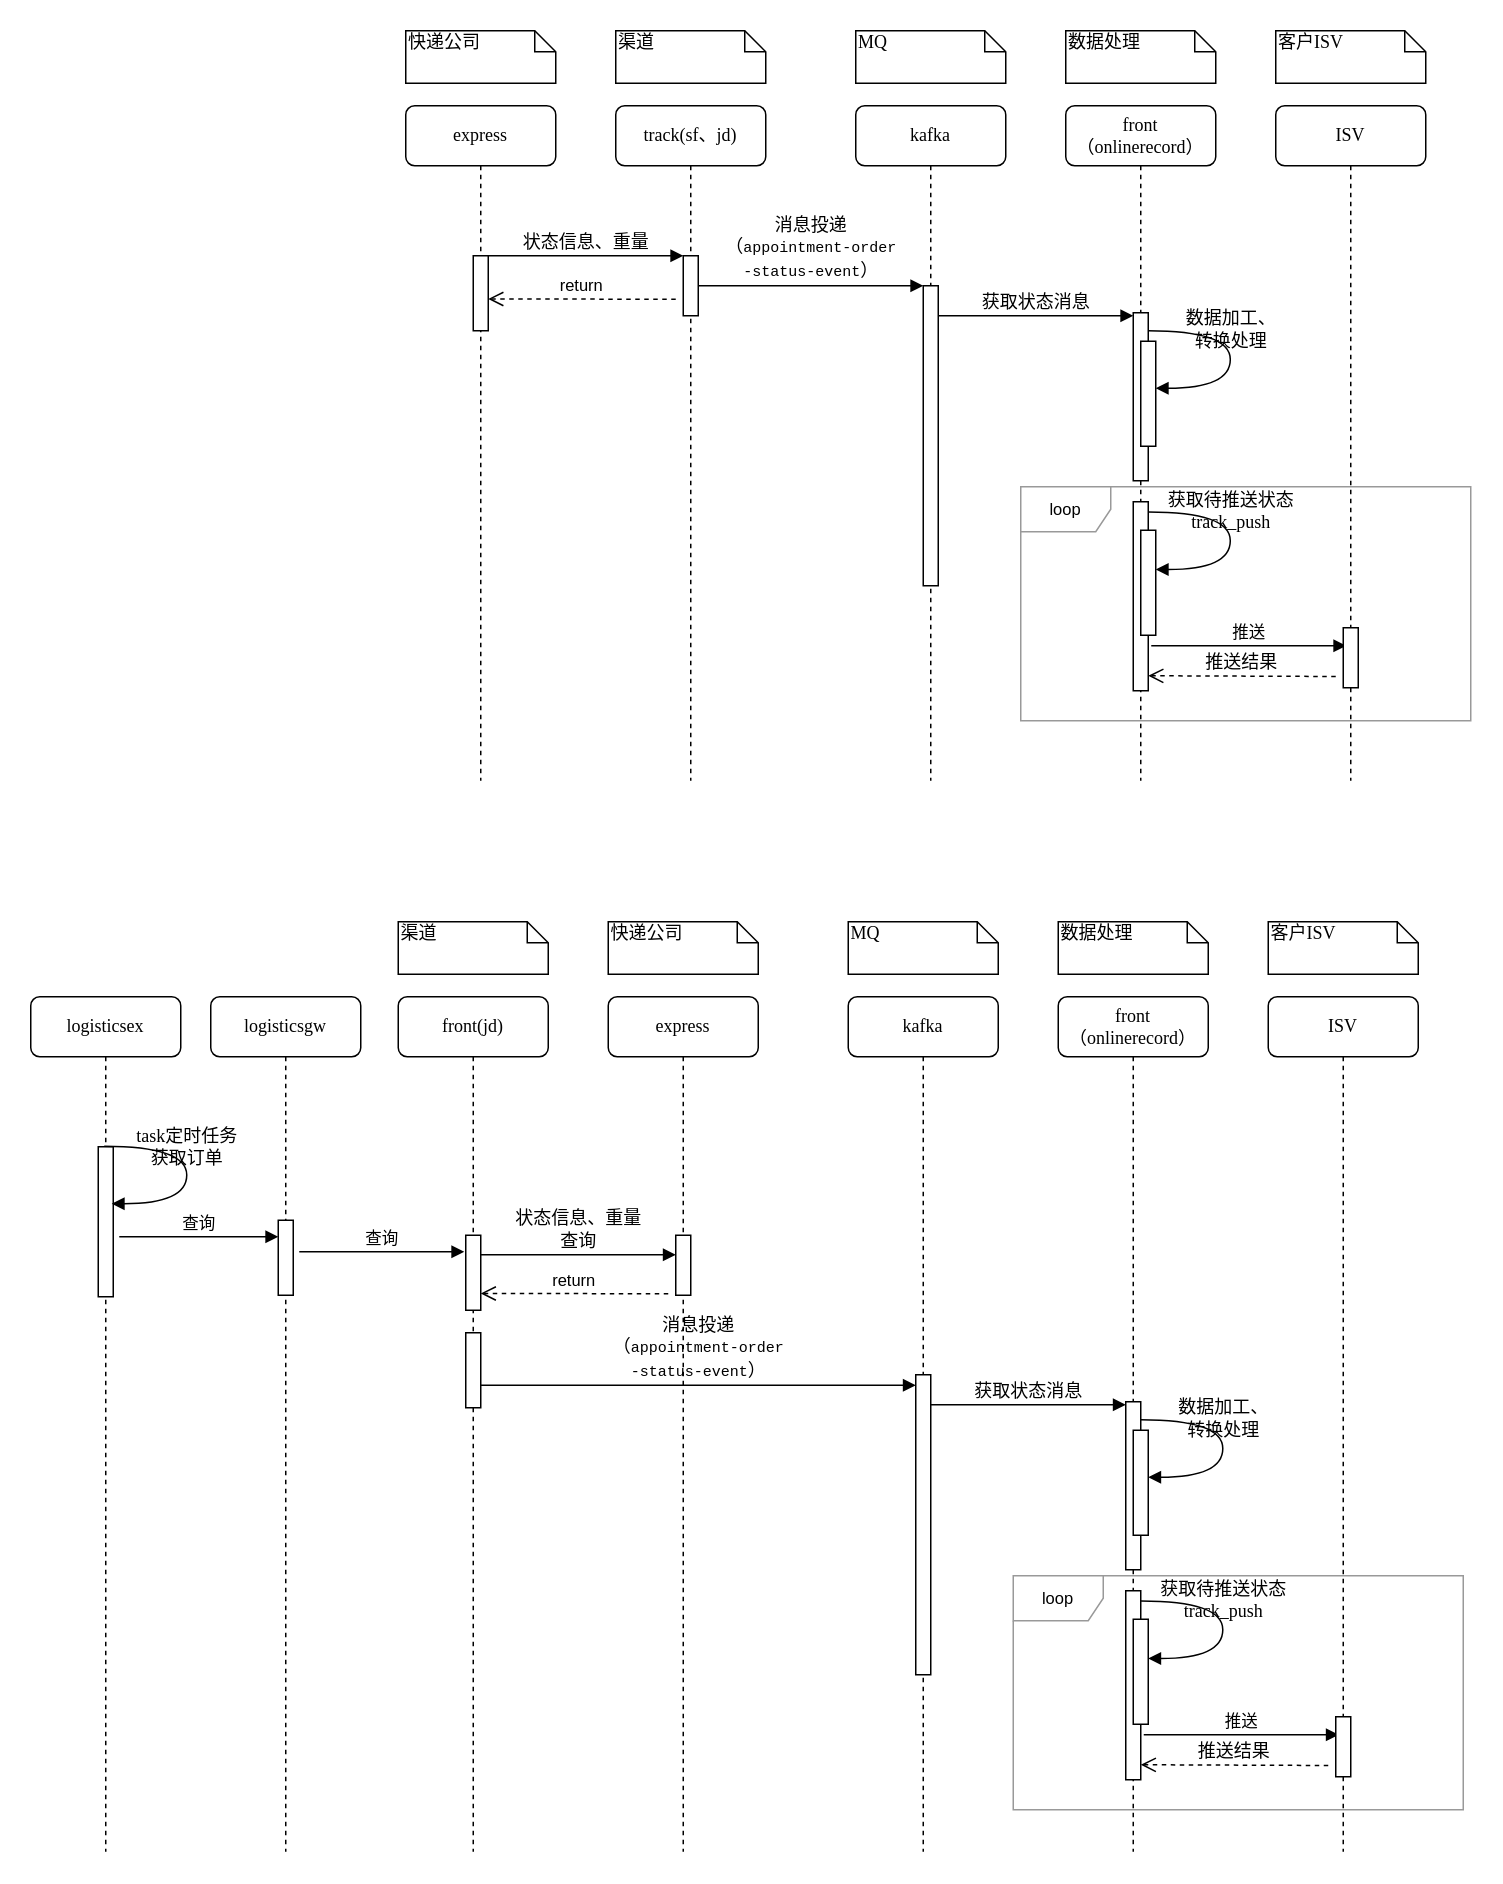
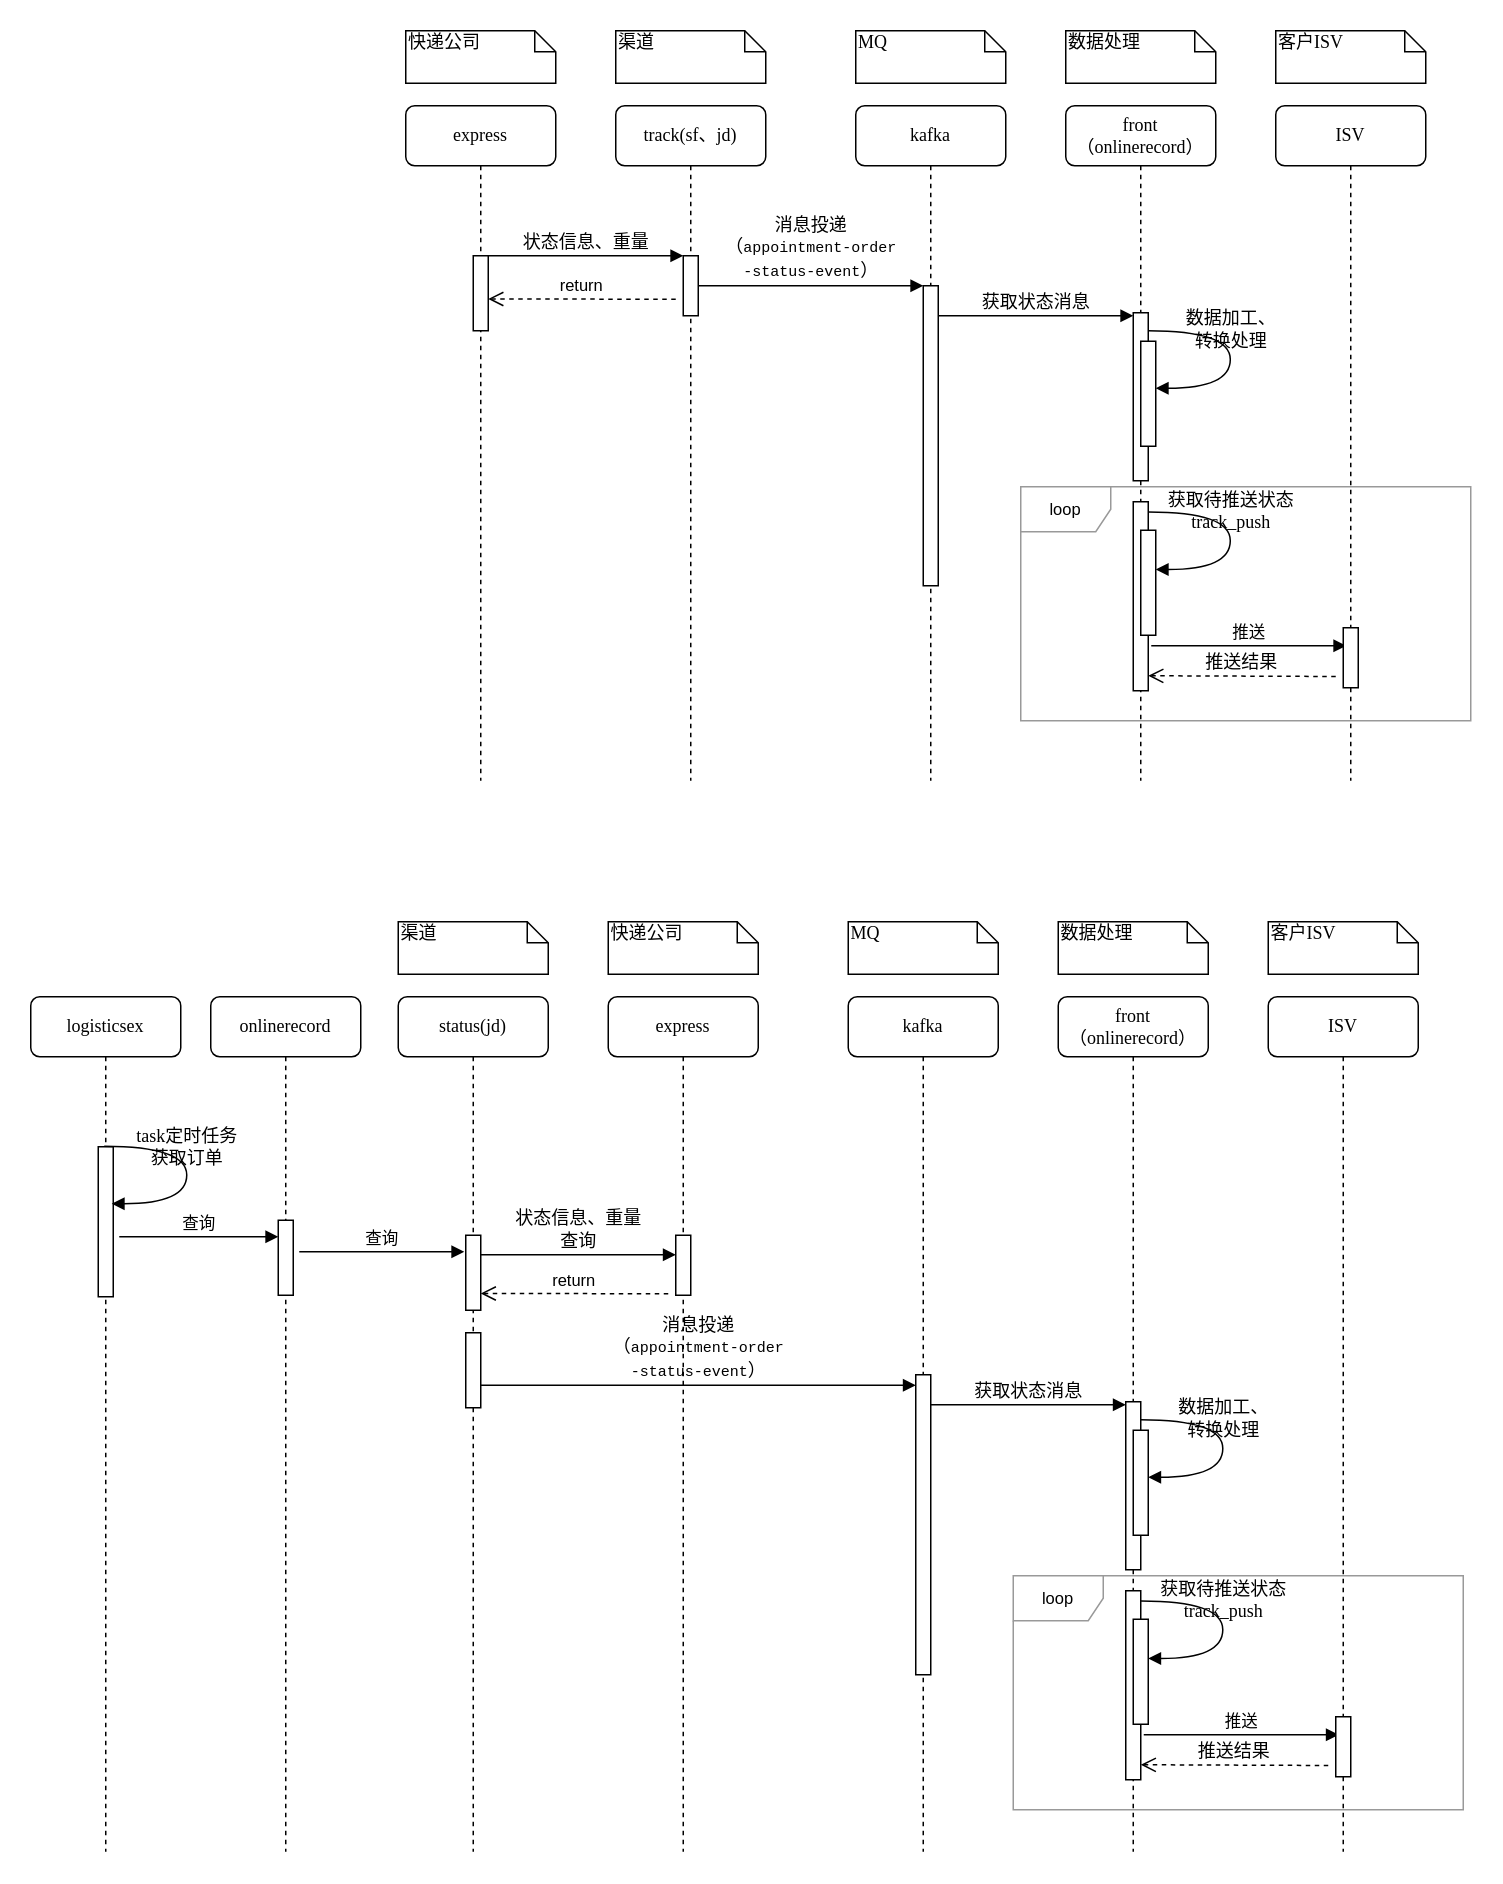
(286, 1027) -> (286, 1027)
(473, 1027) -> (473, 1027)
